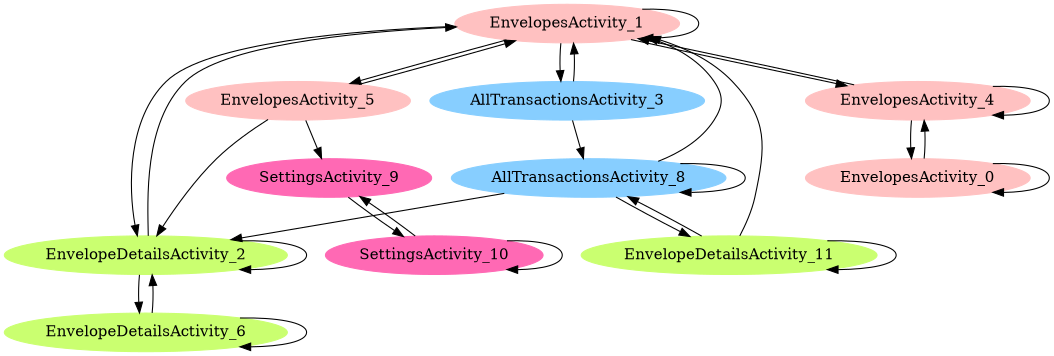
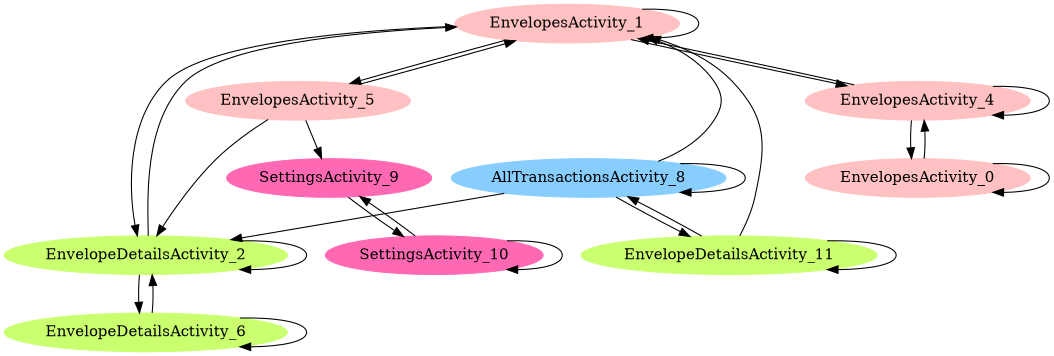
(567, 101) -> none
